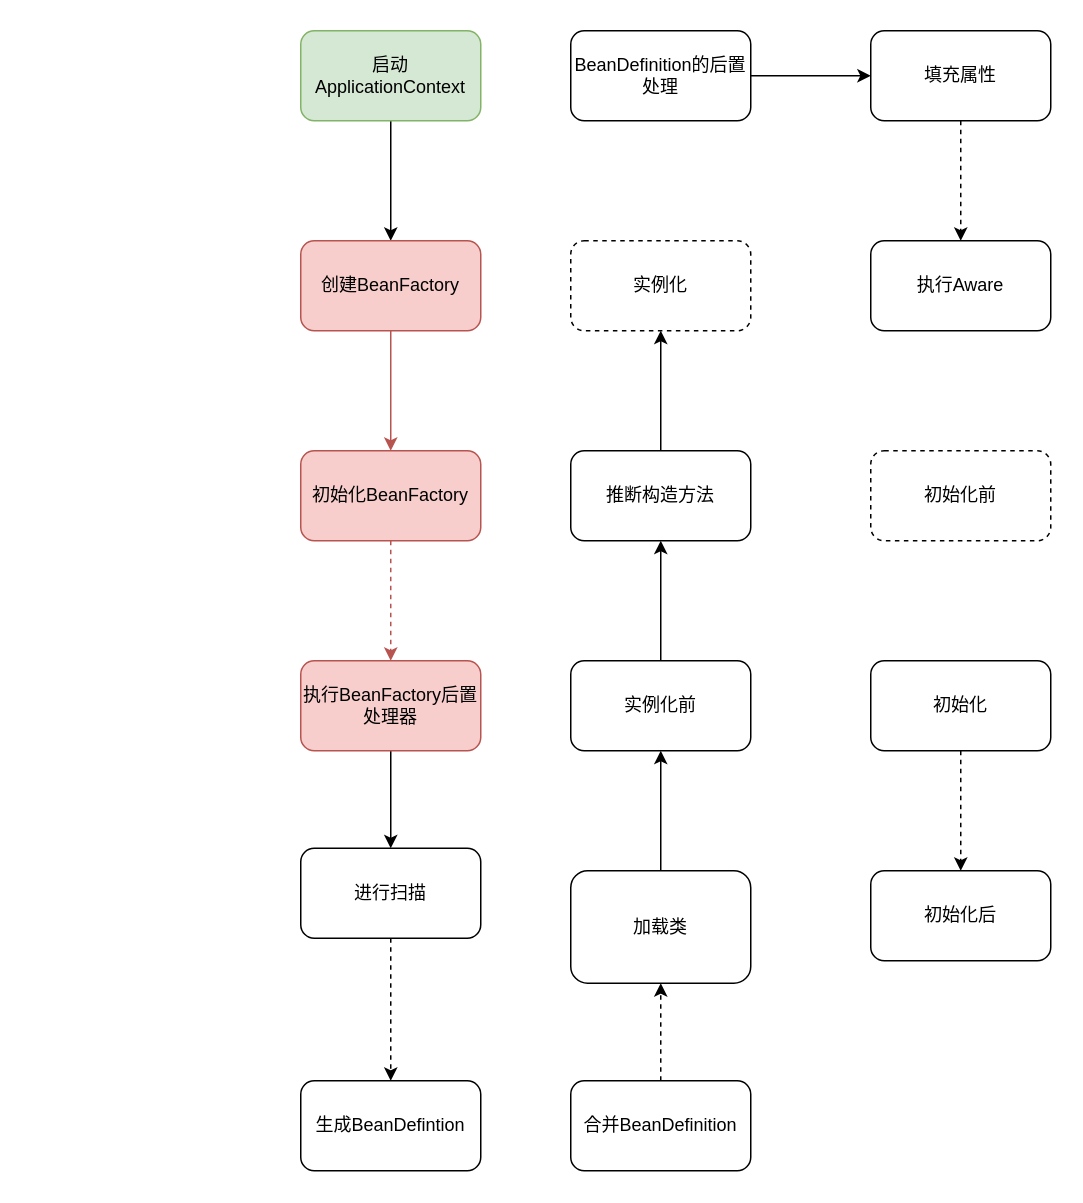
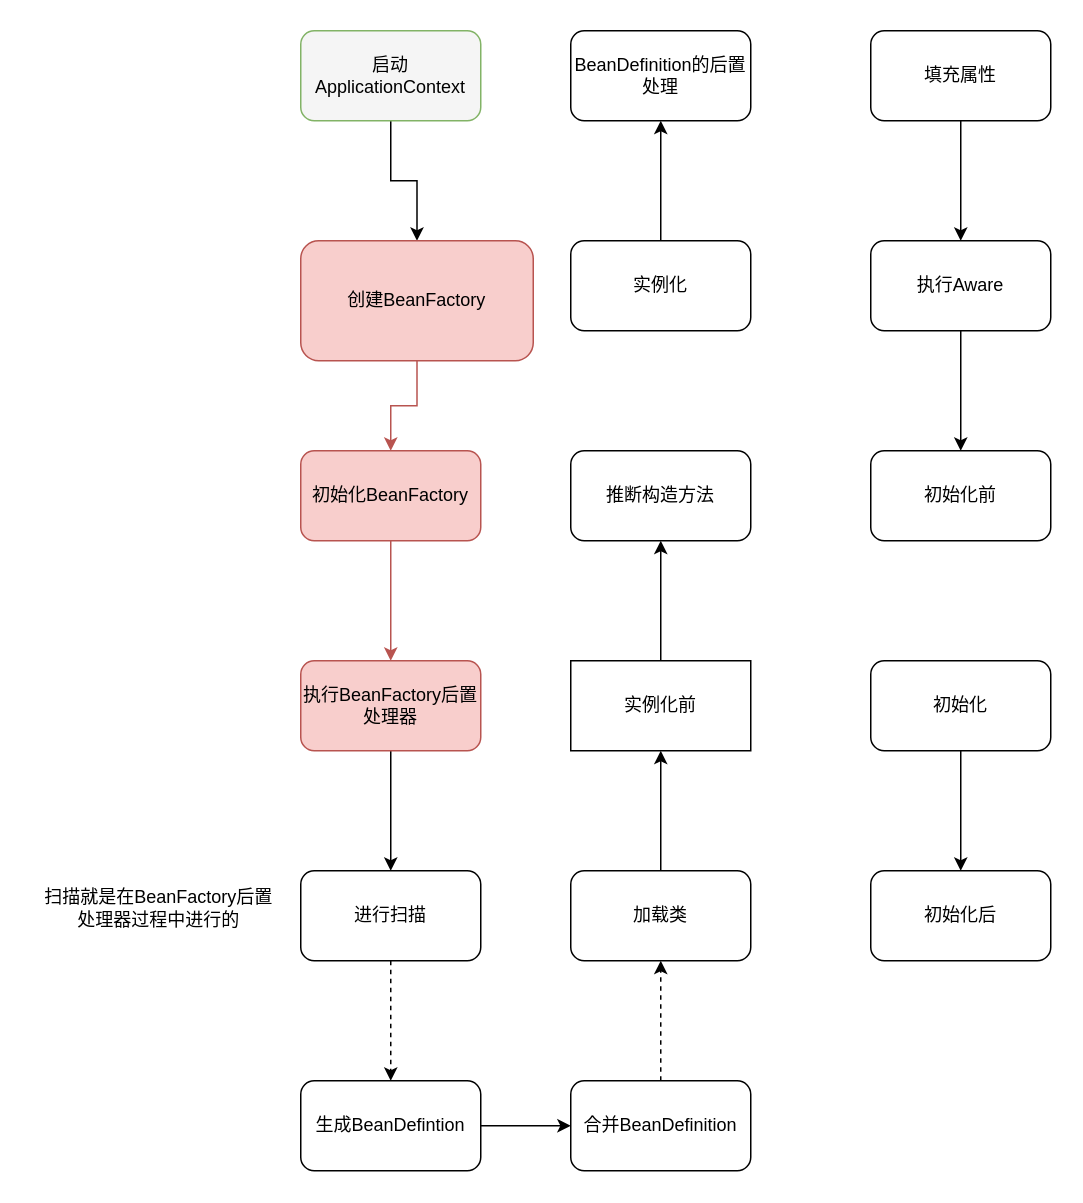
(391, 76) -> (391, 76)
(806, 76) -> none
(961, 176) -> (961, 176)
none -> (661, 186)
(391, 286) -> (417, 301)
(661, 286) -> (661, 286)
none -> (961, 386)
(661, 396) -> none
(961, 496) -> (961, 496)
(391, 596) -> (391, 596)
(661, 706) -> (661, 706)
(961, 806) -> (961, 806)
(391, 893) -> (391, 916)
none -> (158, 908)
(661, 927) -> (661, 916)
none -> (521, 1126)
